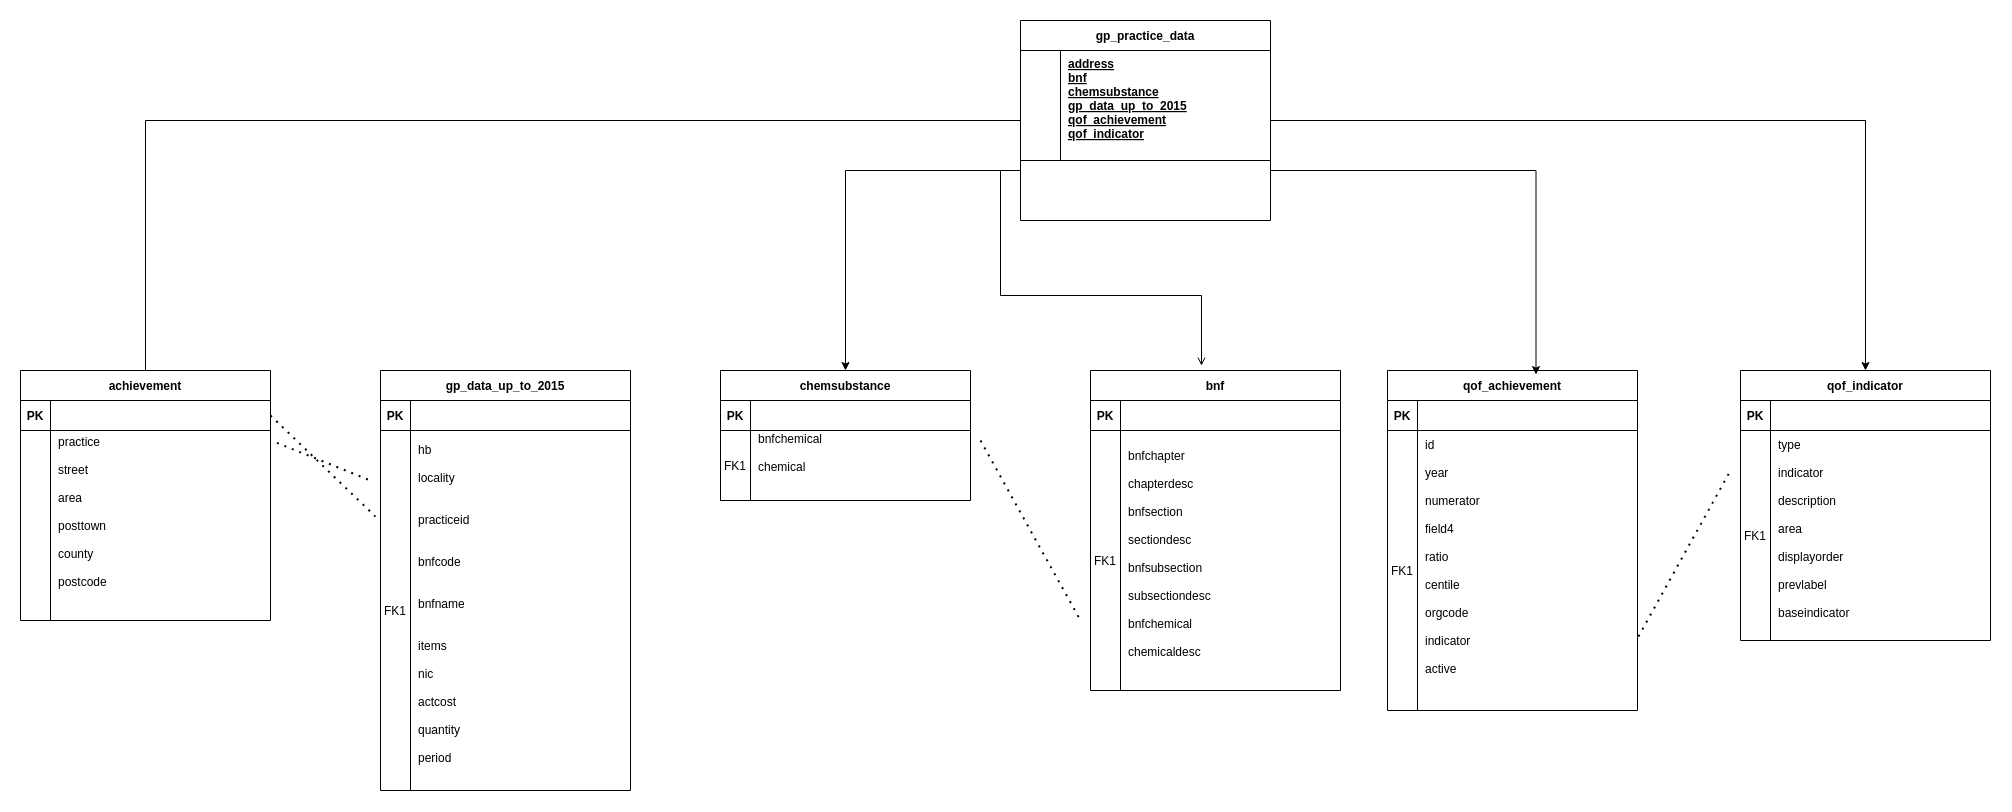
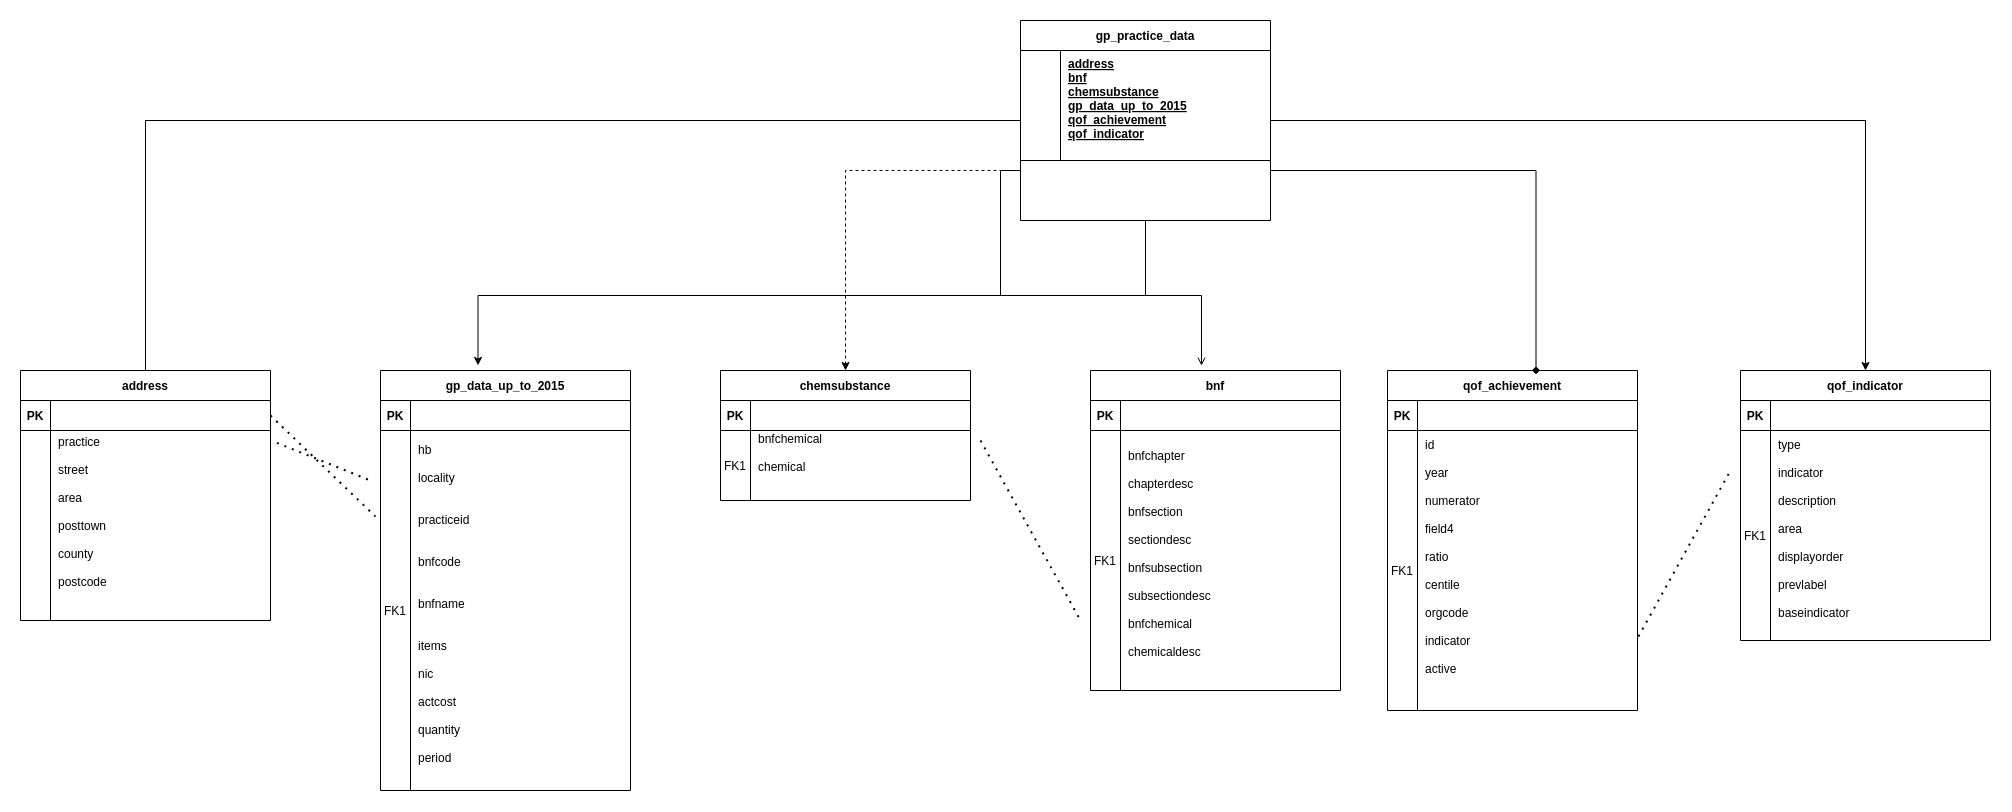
(846, 190) -> (846, 190)
none -> (707, 296)
(1536, 366) -> (1536, 365)
(145, 386) -> (145, 386)
